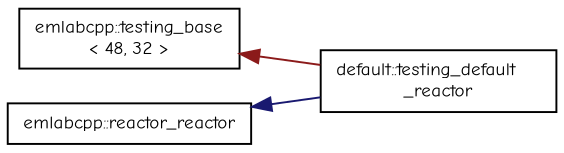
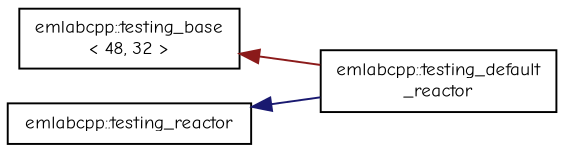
(439, 81) -> (439, 81)
(129, 124) -> (129, 124)
